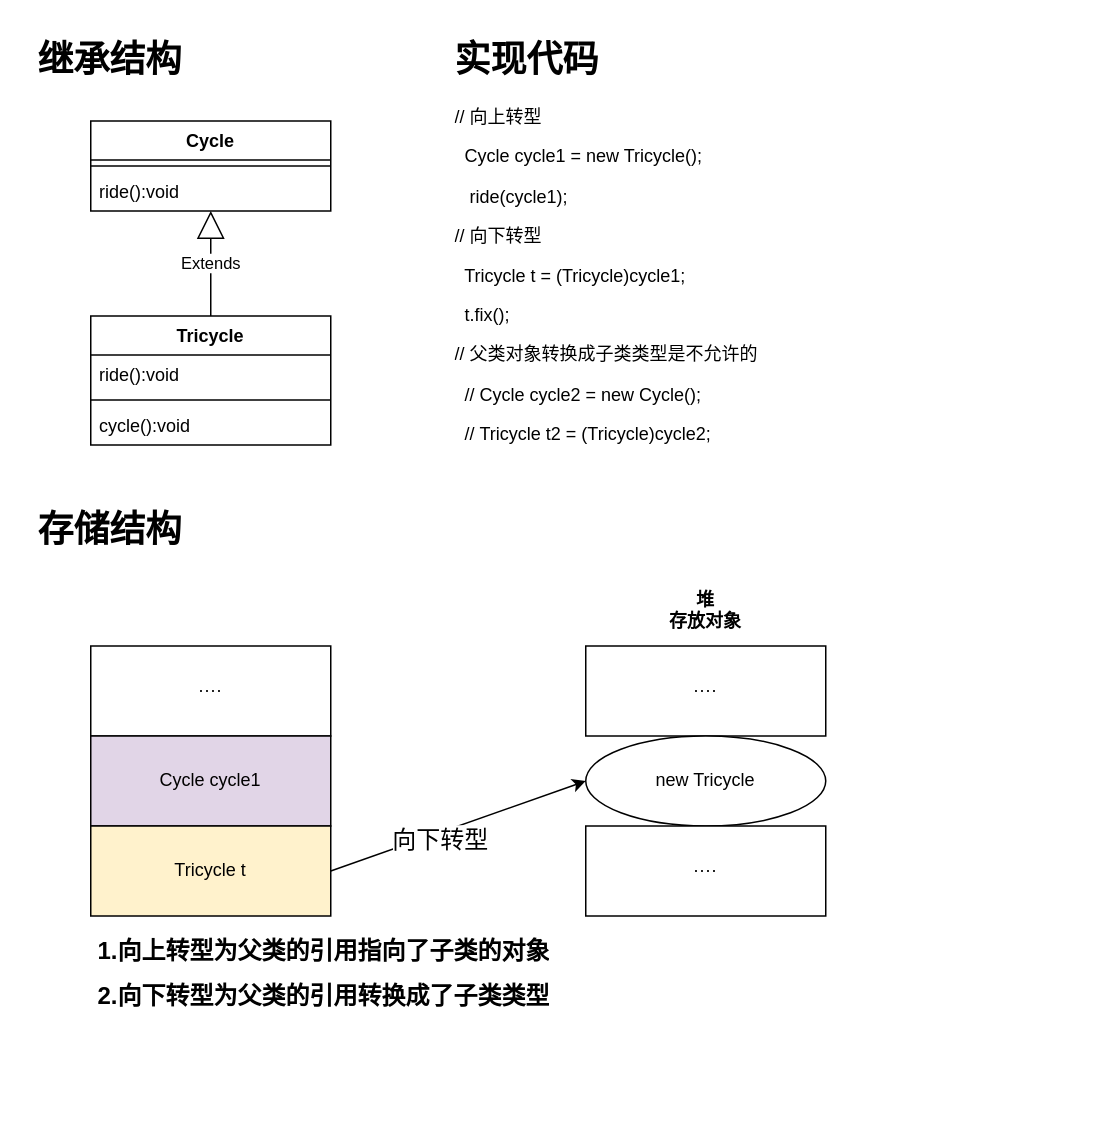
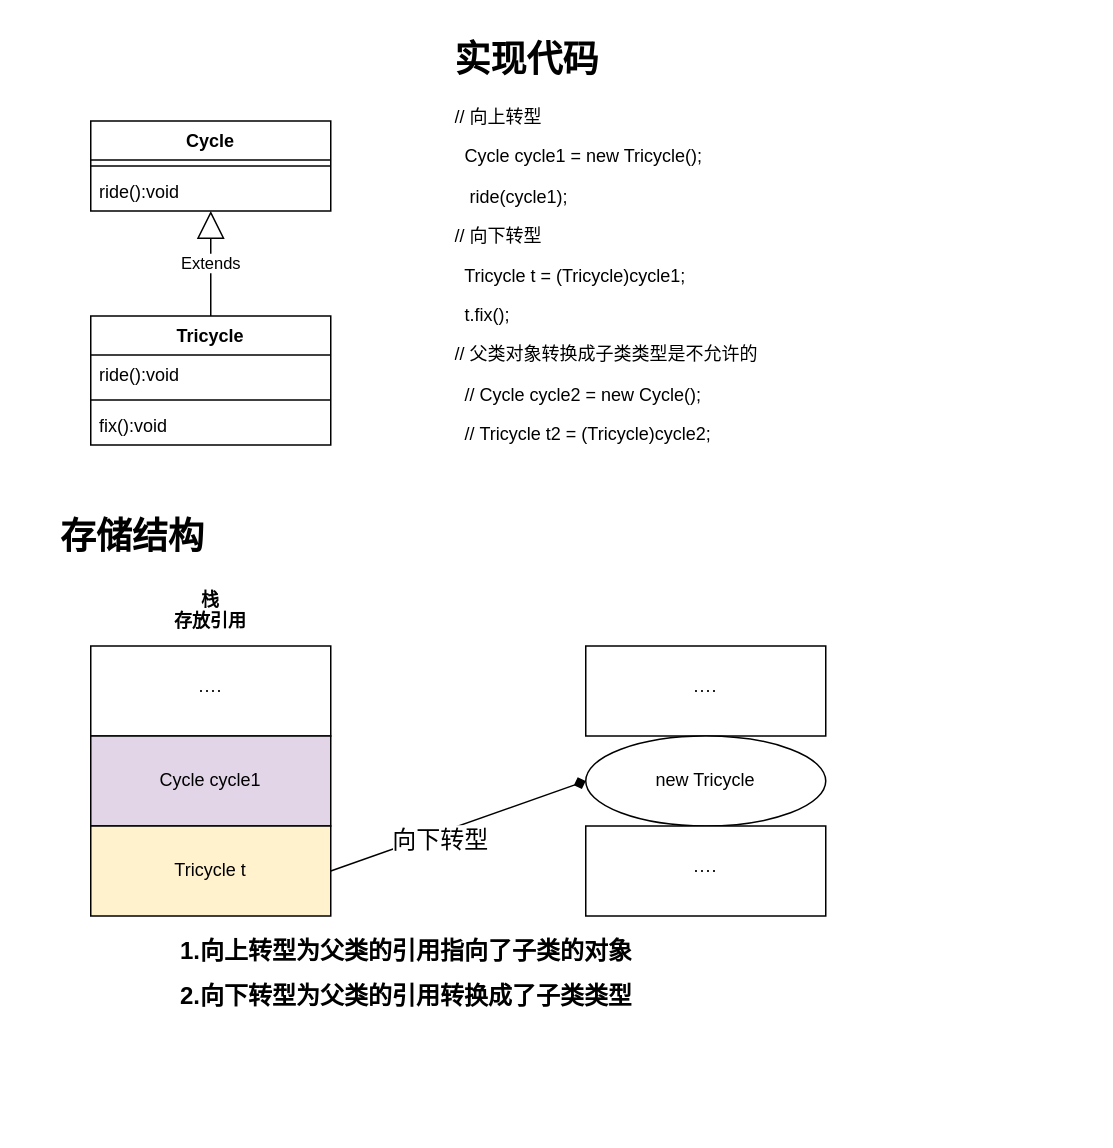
(121, 61) -> none
(152, 426) -> (142, 426)
(121, 530) -> (143, 538)
none -> (211, 610)
(706, 610) -> none
(575, 785) -> (574, 785)
(496, 1025) -> (578, 1025)
